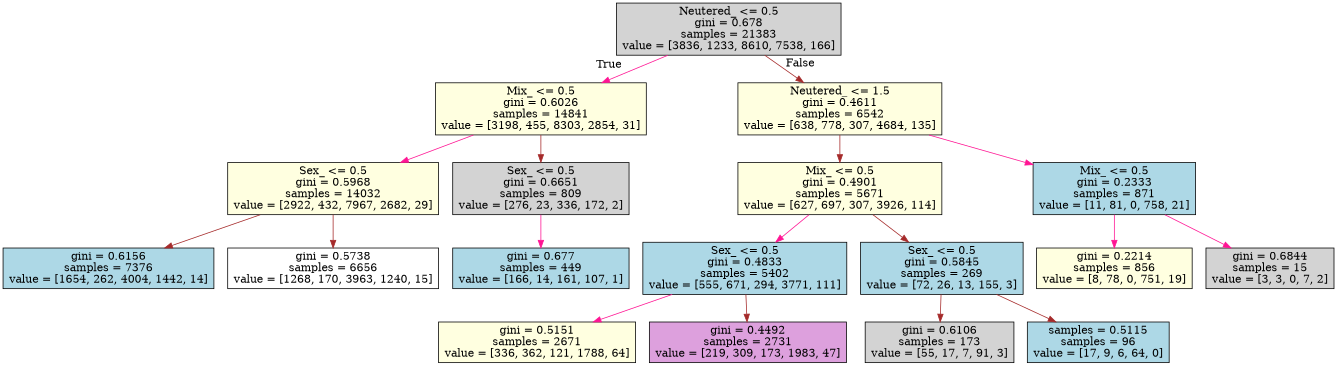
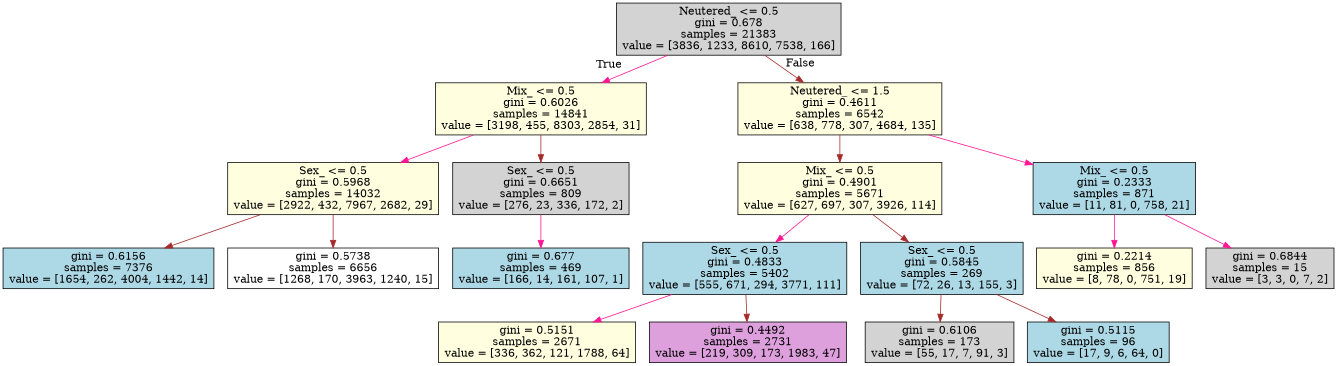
(541, 268) -> (541, 268)
(1098, 342) -> (1098, 342)
